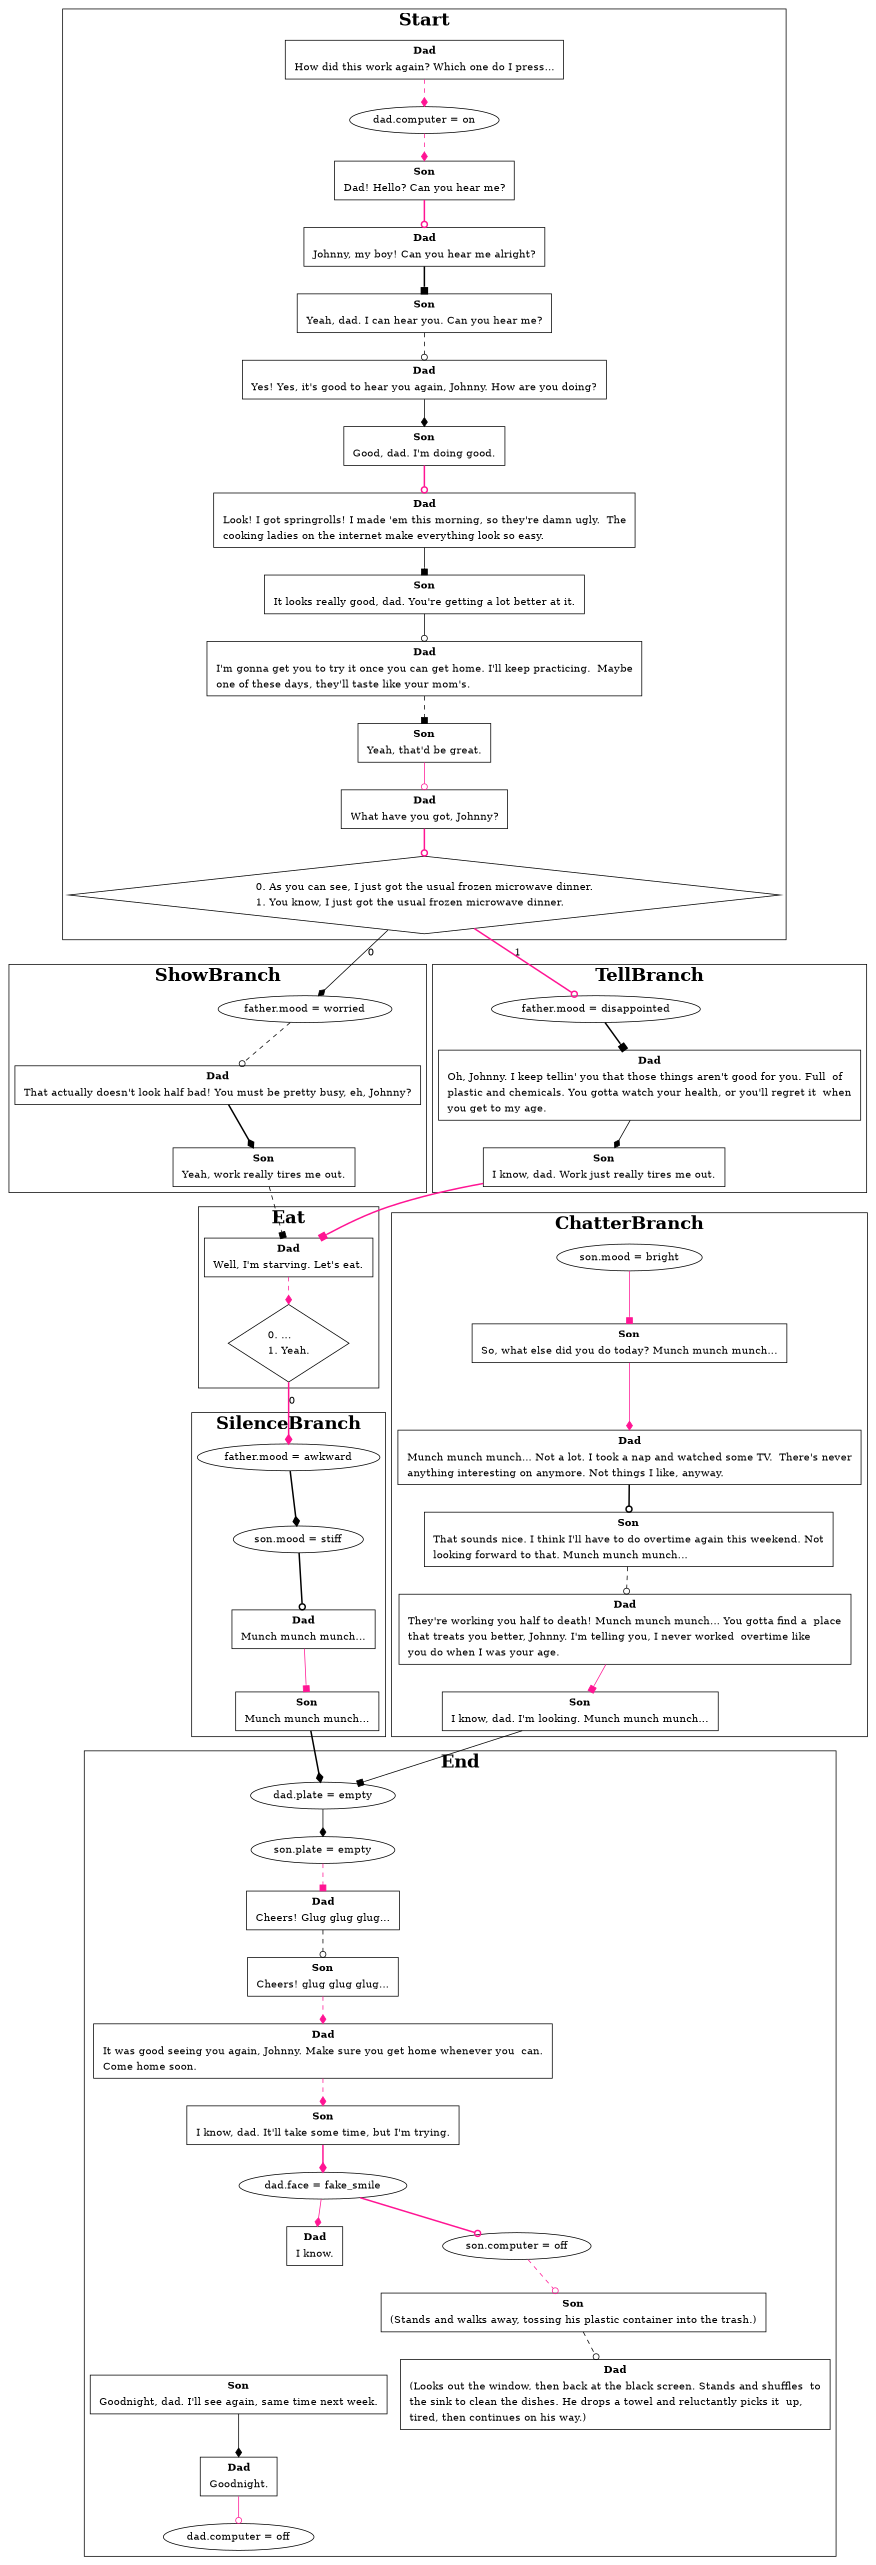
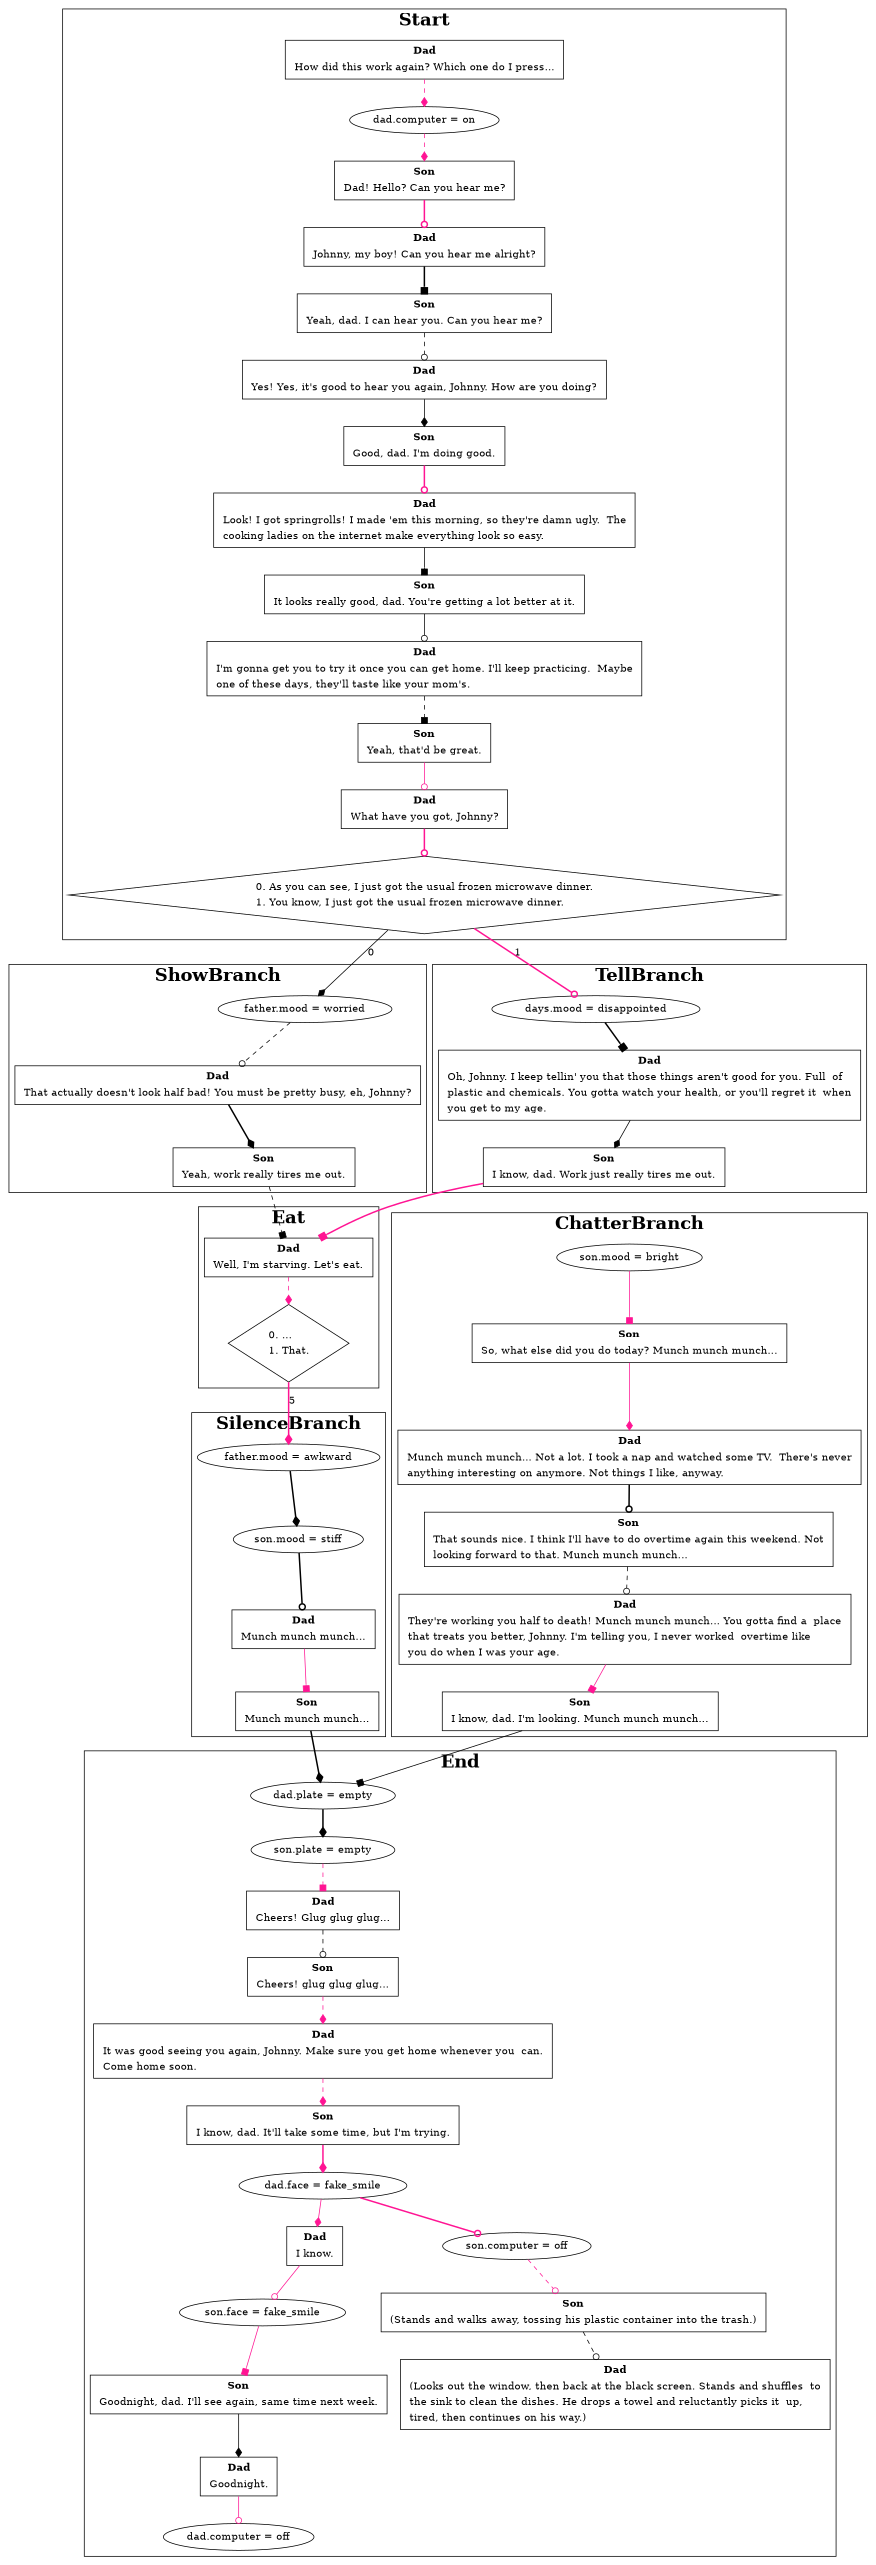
(596, 1009) -> (596, 1009)
(289, 1351) -> (289, 1351)
(292, 1401) -> (292, 1401)
(323, 1818) -> (323, 1818)
none -> (263, 2312)
